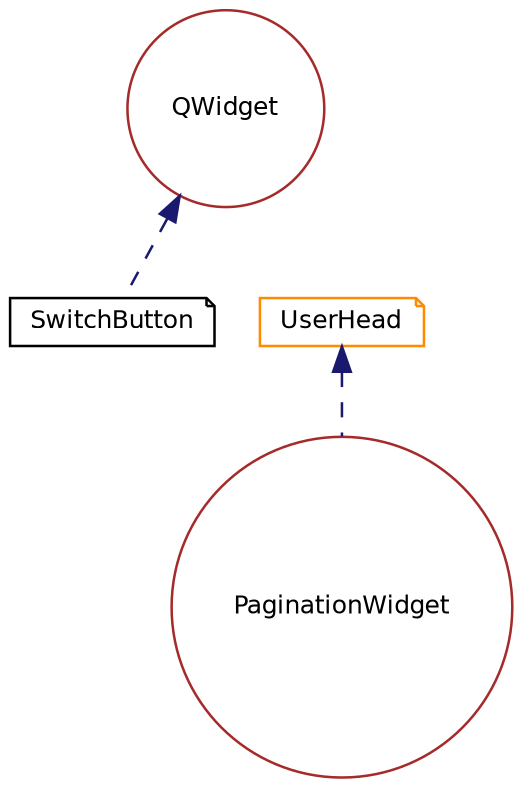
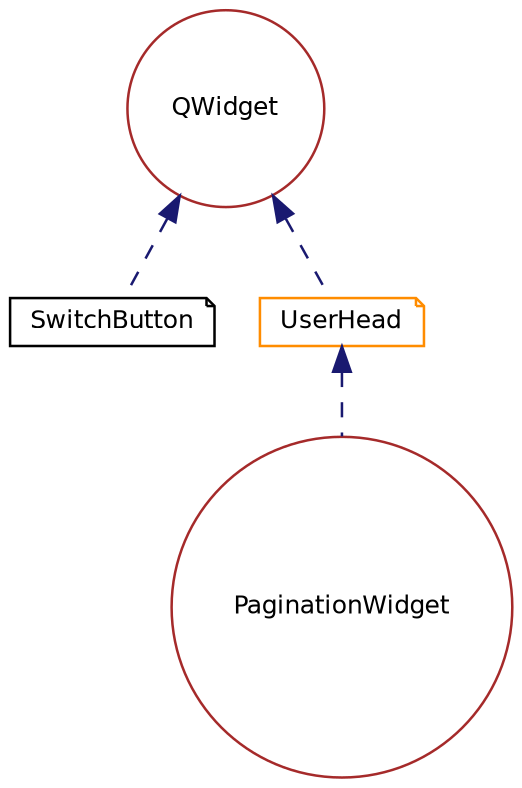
none -> (308, 258)
